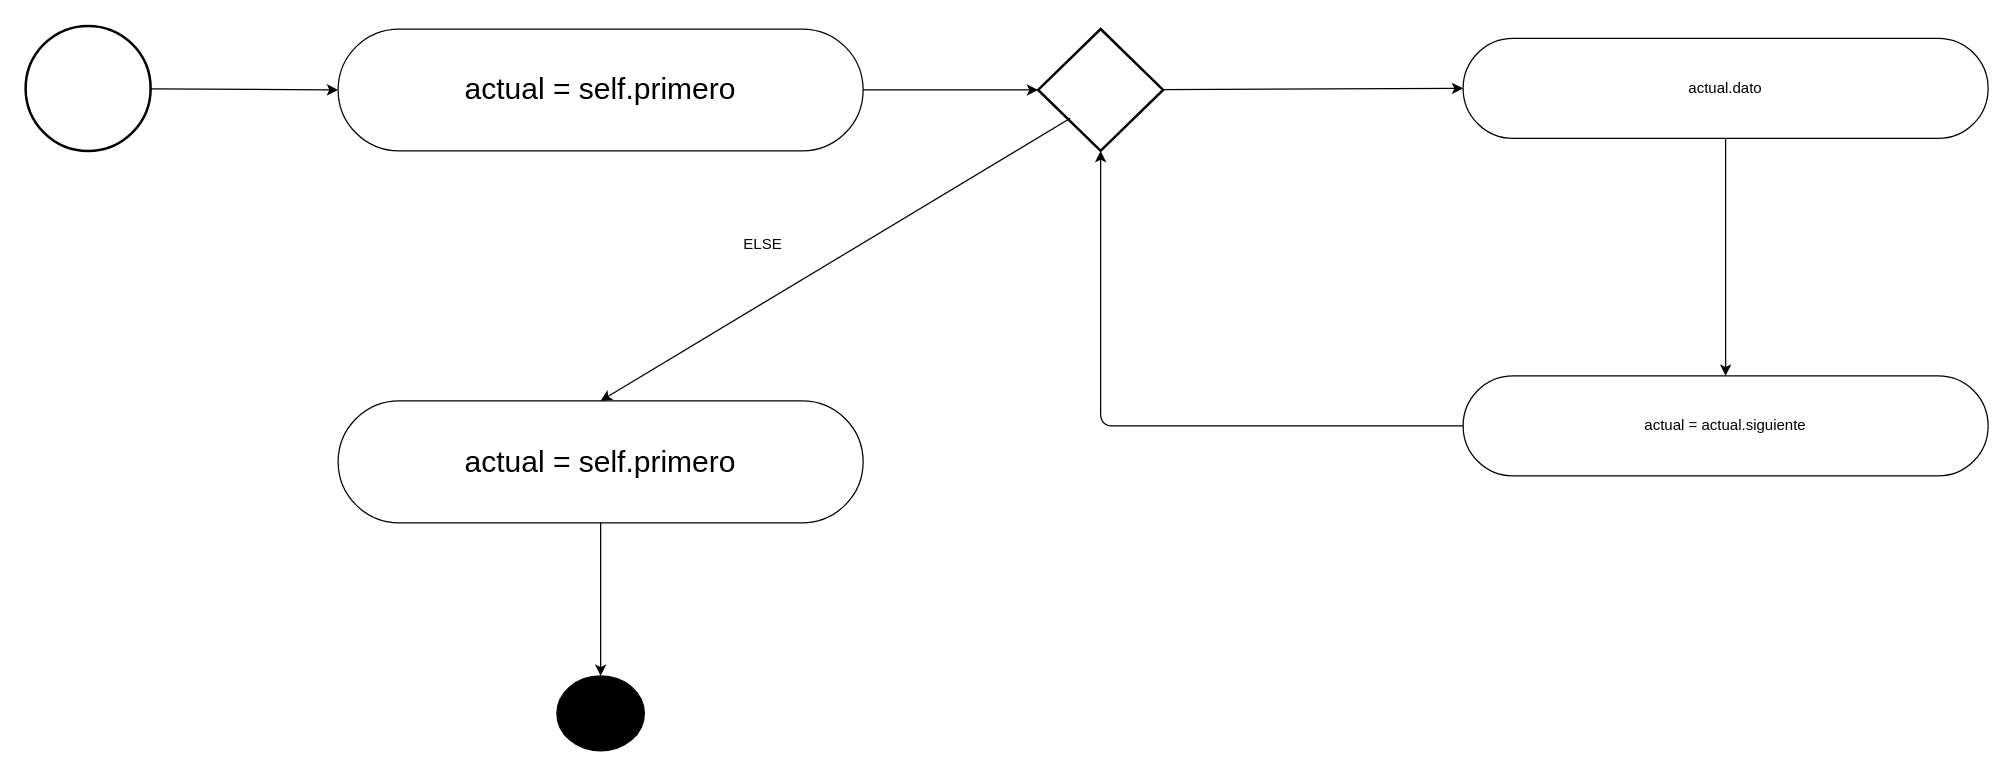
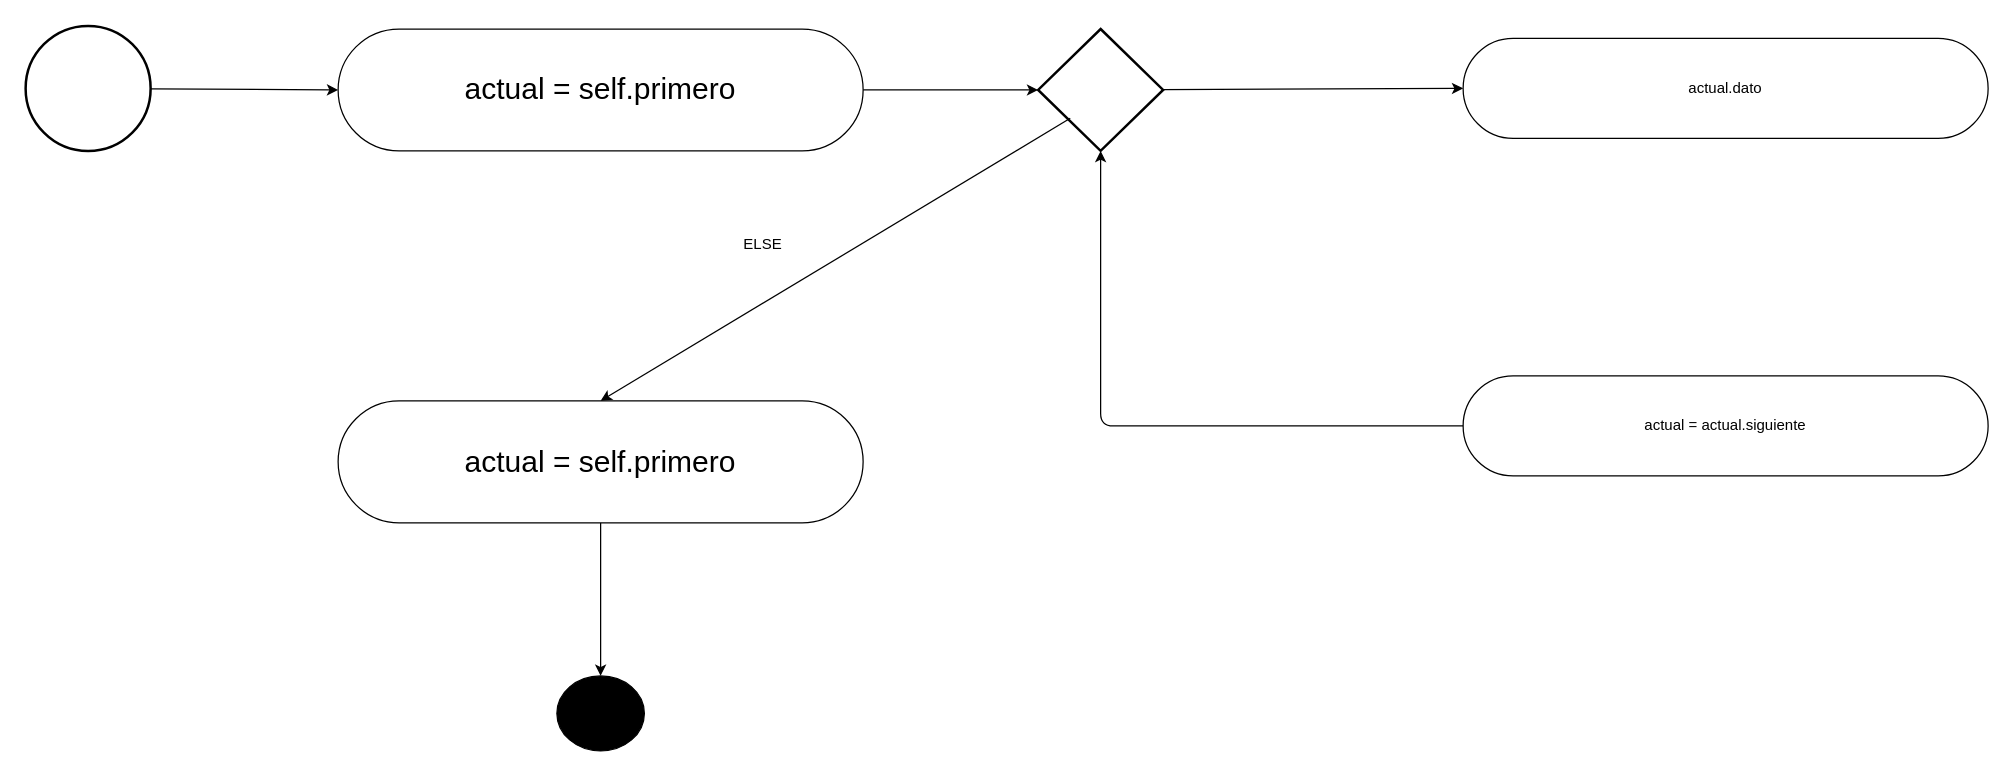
(1726, 252) -> none
